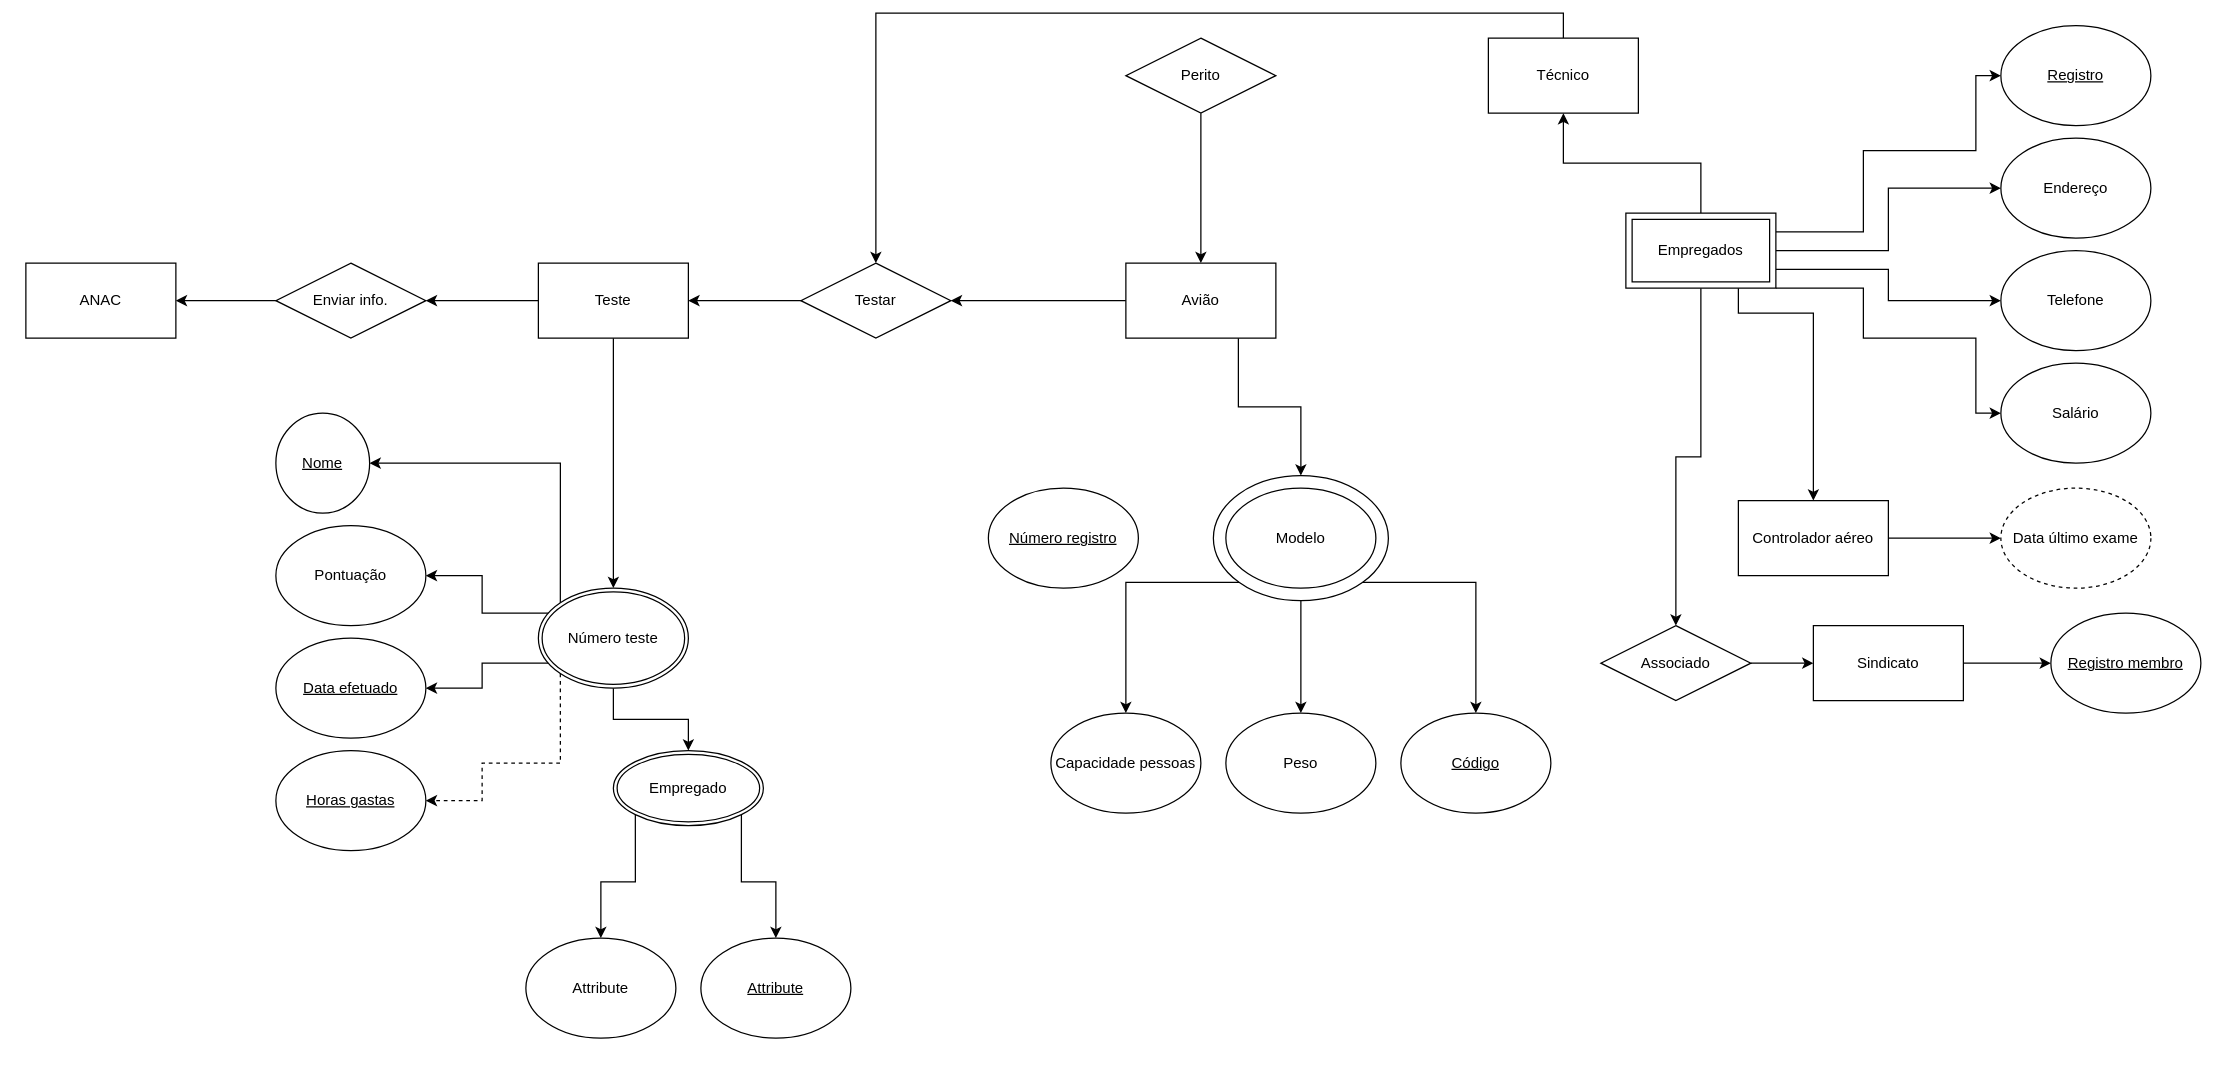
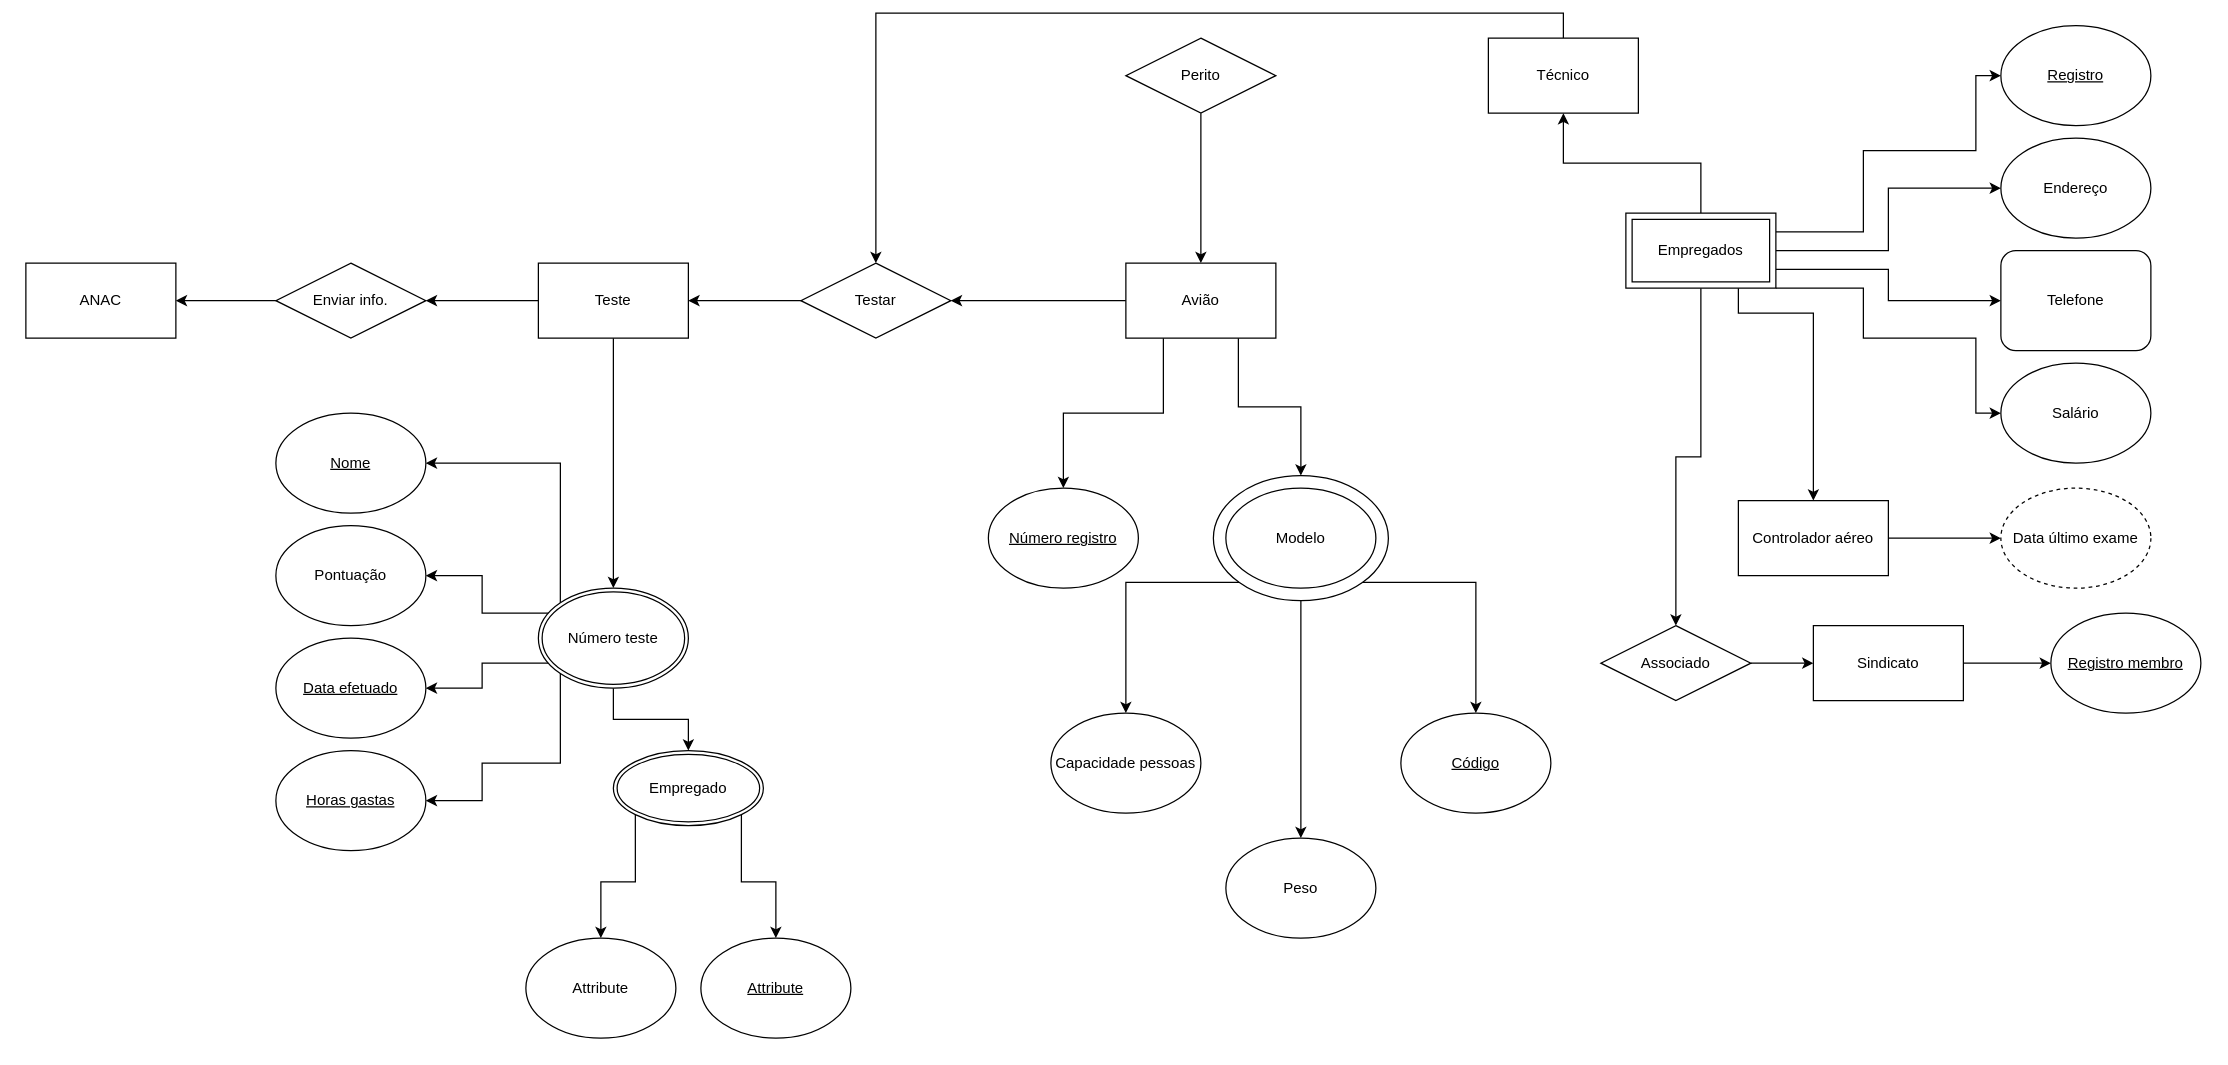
(2076, 301) -> (2076, 301)
none -> (1117, 413)
(323, 463) -> (351, 463)
(522, 763) -> (522, 763)
(1301, 763) -> (1301, 888)
